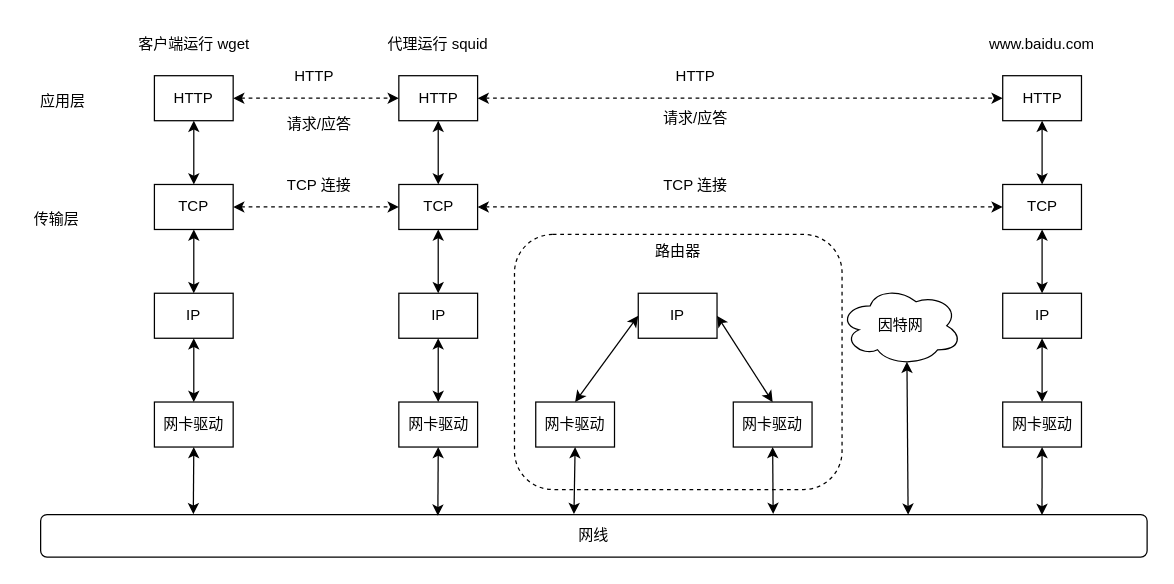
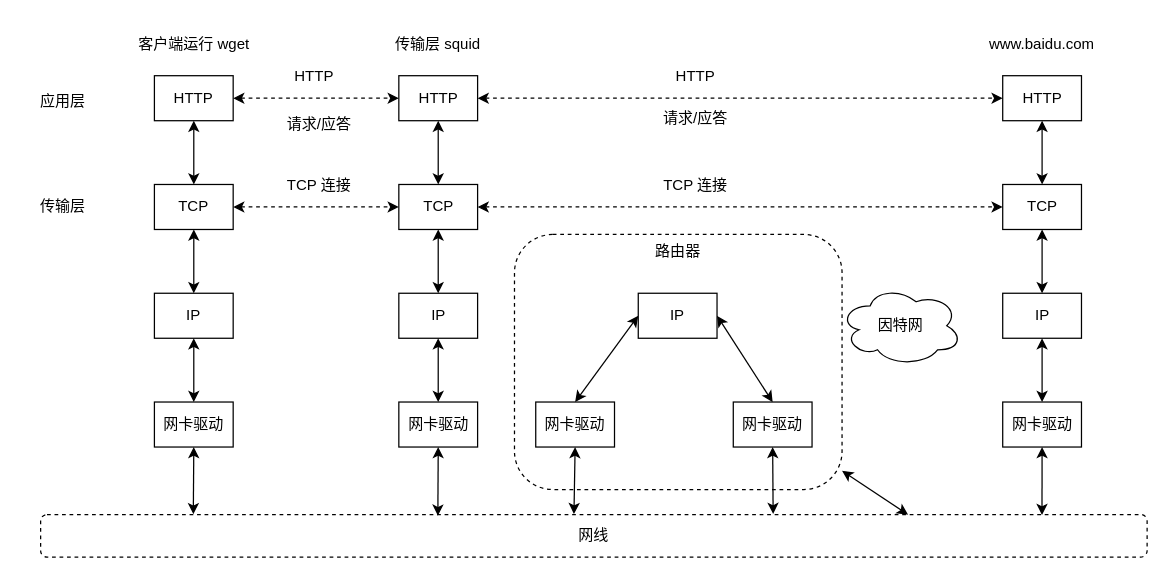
(438, 44) -> (438, 44)
(57, 219) -> (63, 207)
(907, 439) -> (875, 493)
(594, 536) -> (594, 536)
